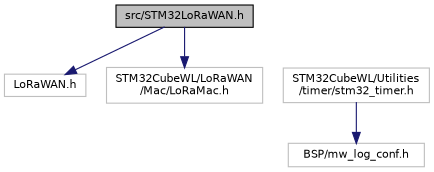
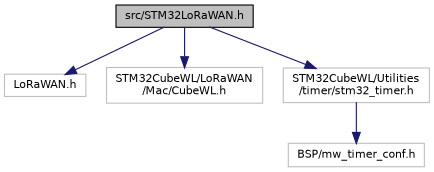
none -> (257, 46)
(185, 85) -> (185, 85)
(356, 155) -> (356, 155)
